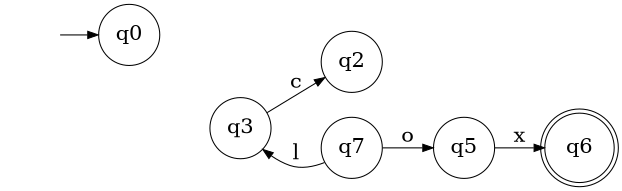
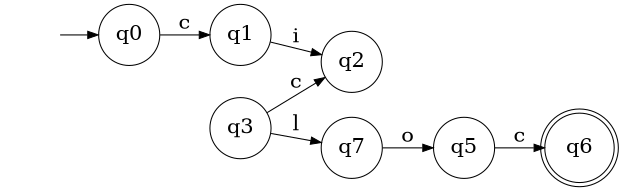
none -> (240, 35)
(520, 136) -> (520, 136)
(297, 167) -> (291, 137)
